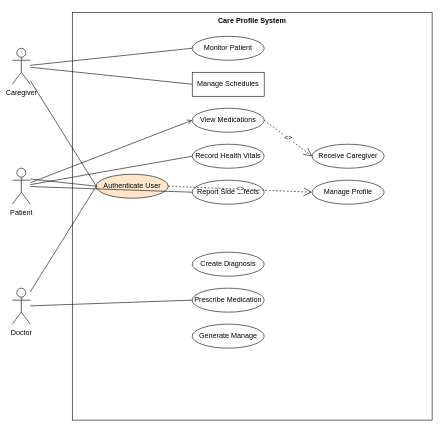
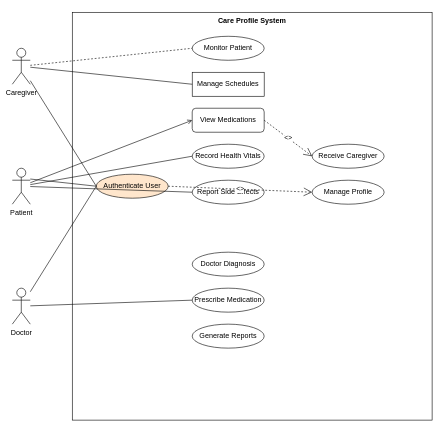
(111, 57) -> (111, 57)
(228, 120) -> (228, 120)
(228, 264) -> (228, 264)
(228, 336) -> (228, 336)
